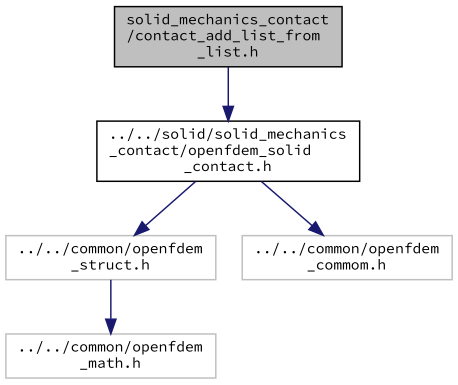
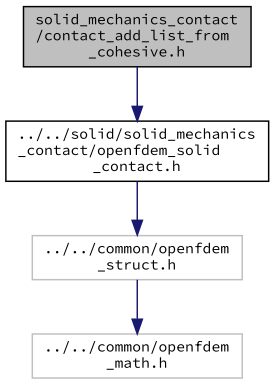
(228, 37) -> (137, 37)
(347, 258) -> none
